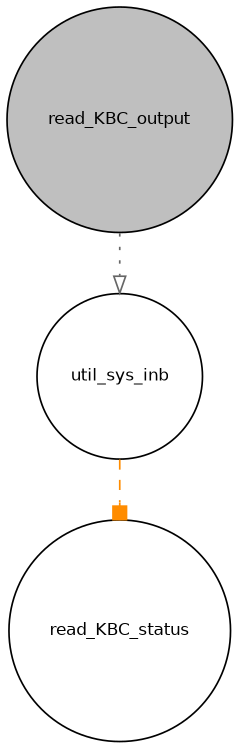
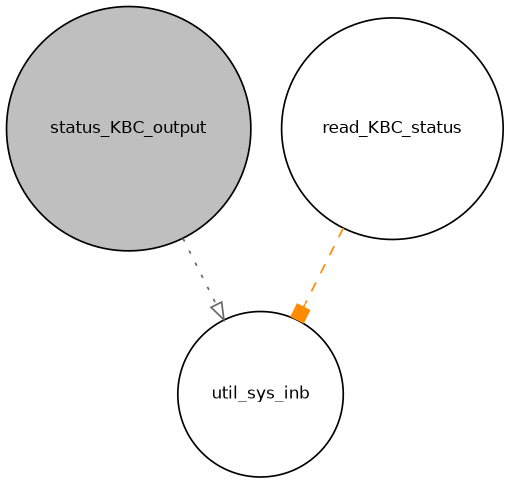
(120, 120) -> (129, 129)
(120, 481) -> (324, 266)
